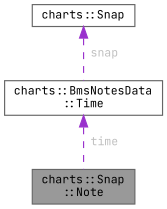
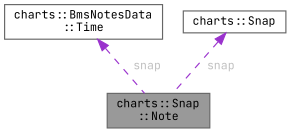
(84, 59) -> (195, 68)
(101, 142) -> (144, 66)
